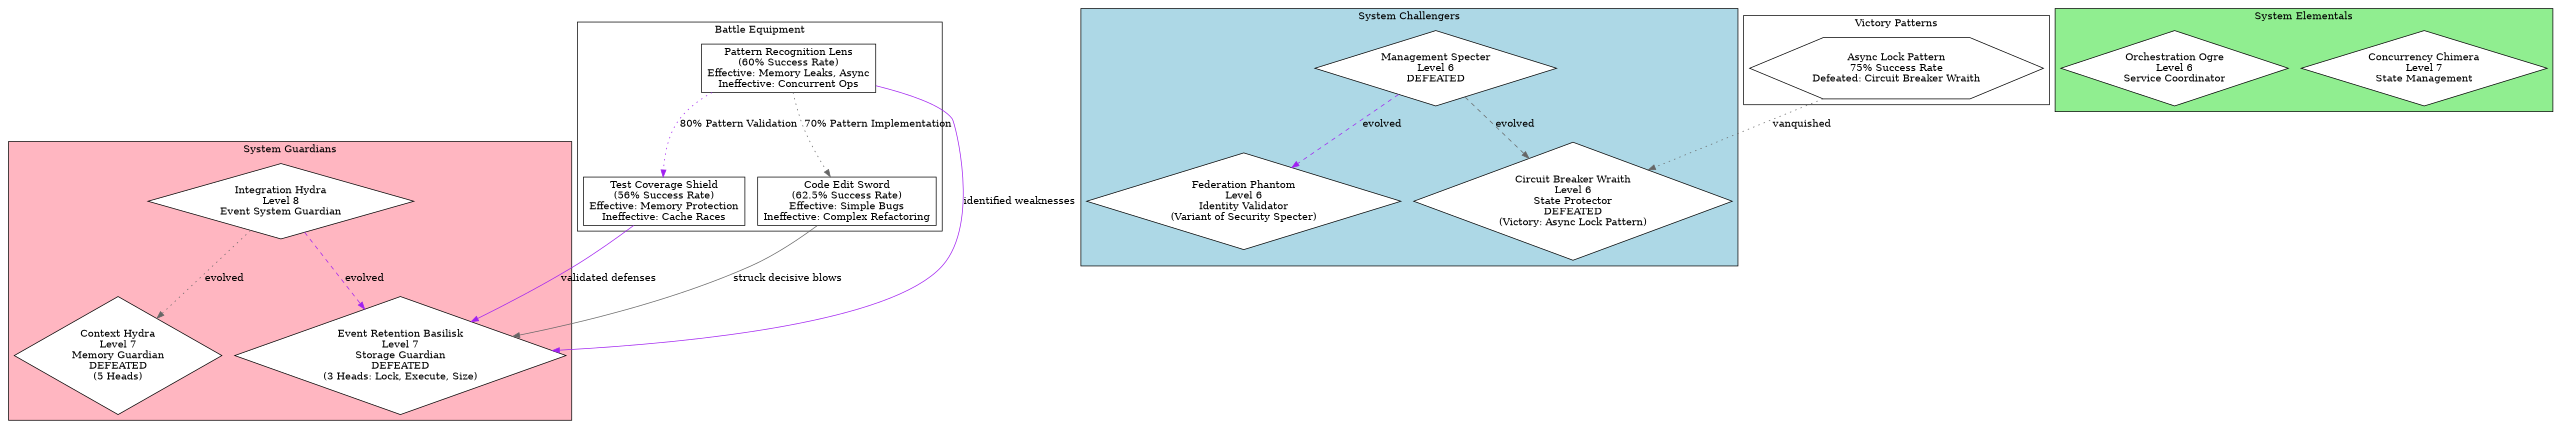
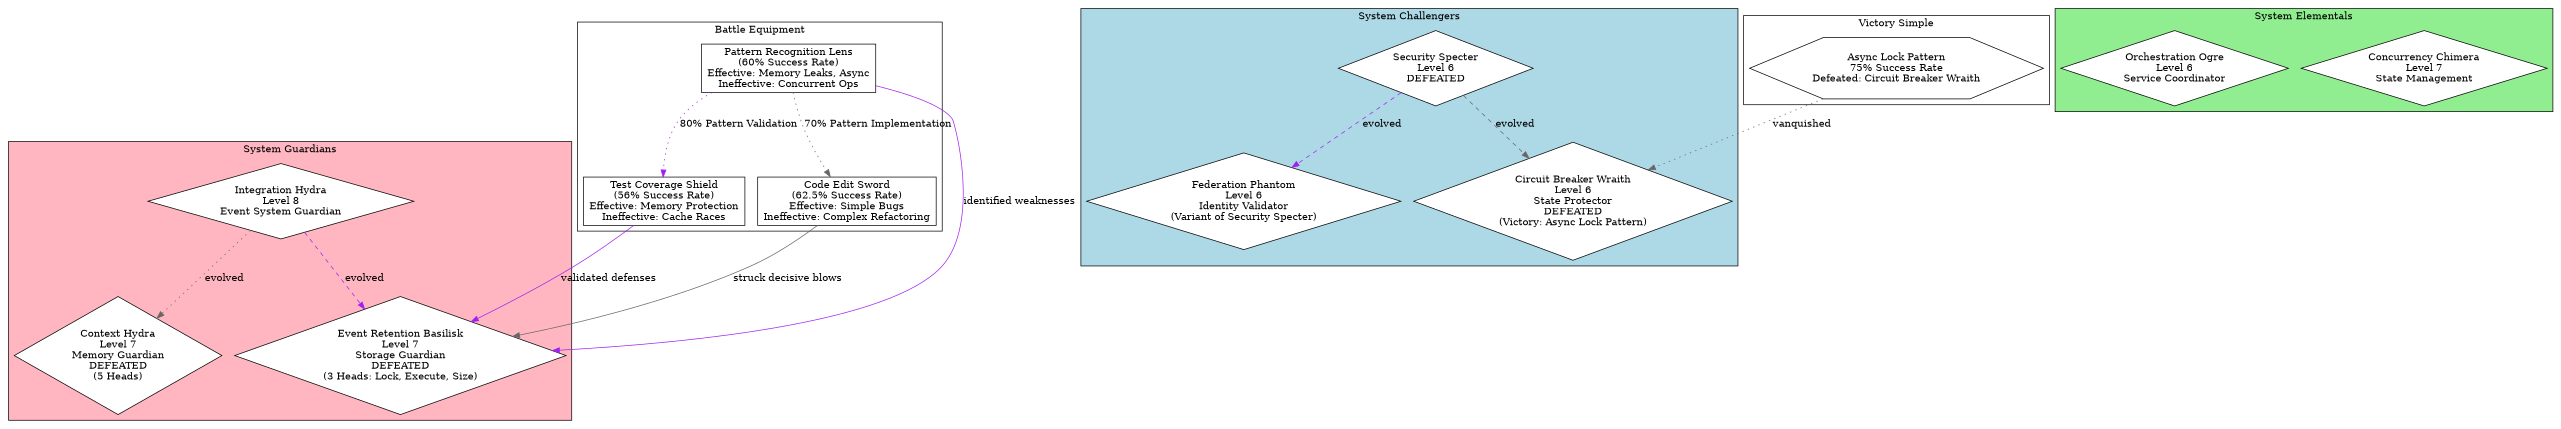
(1897, 24) -> (1897, 24)
(1436, 68) -> (1436, 68)
